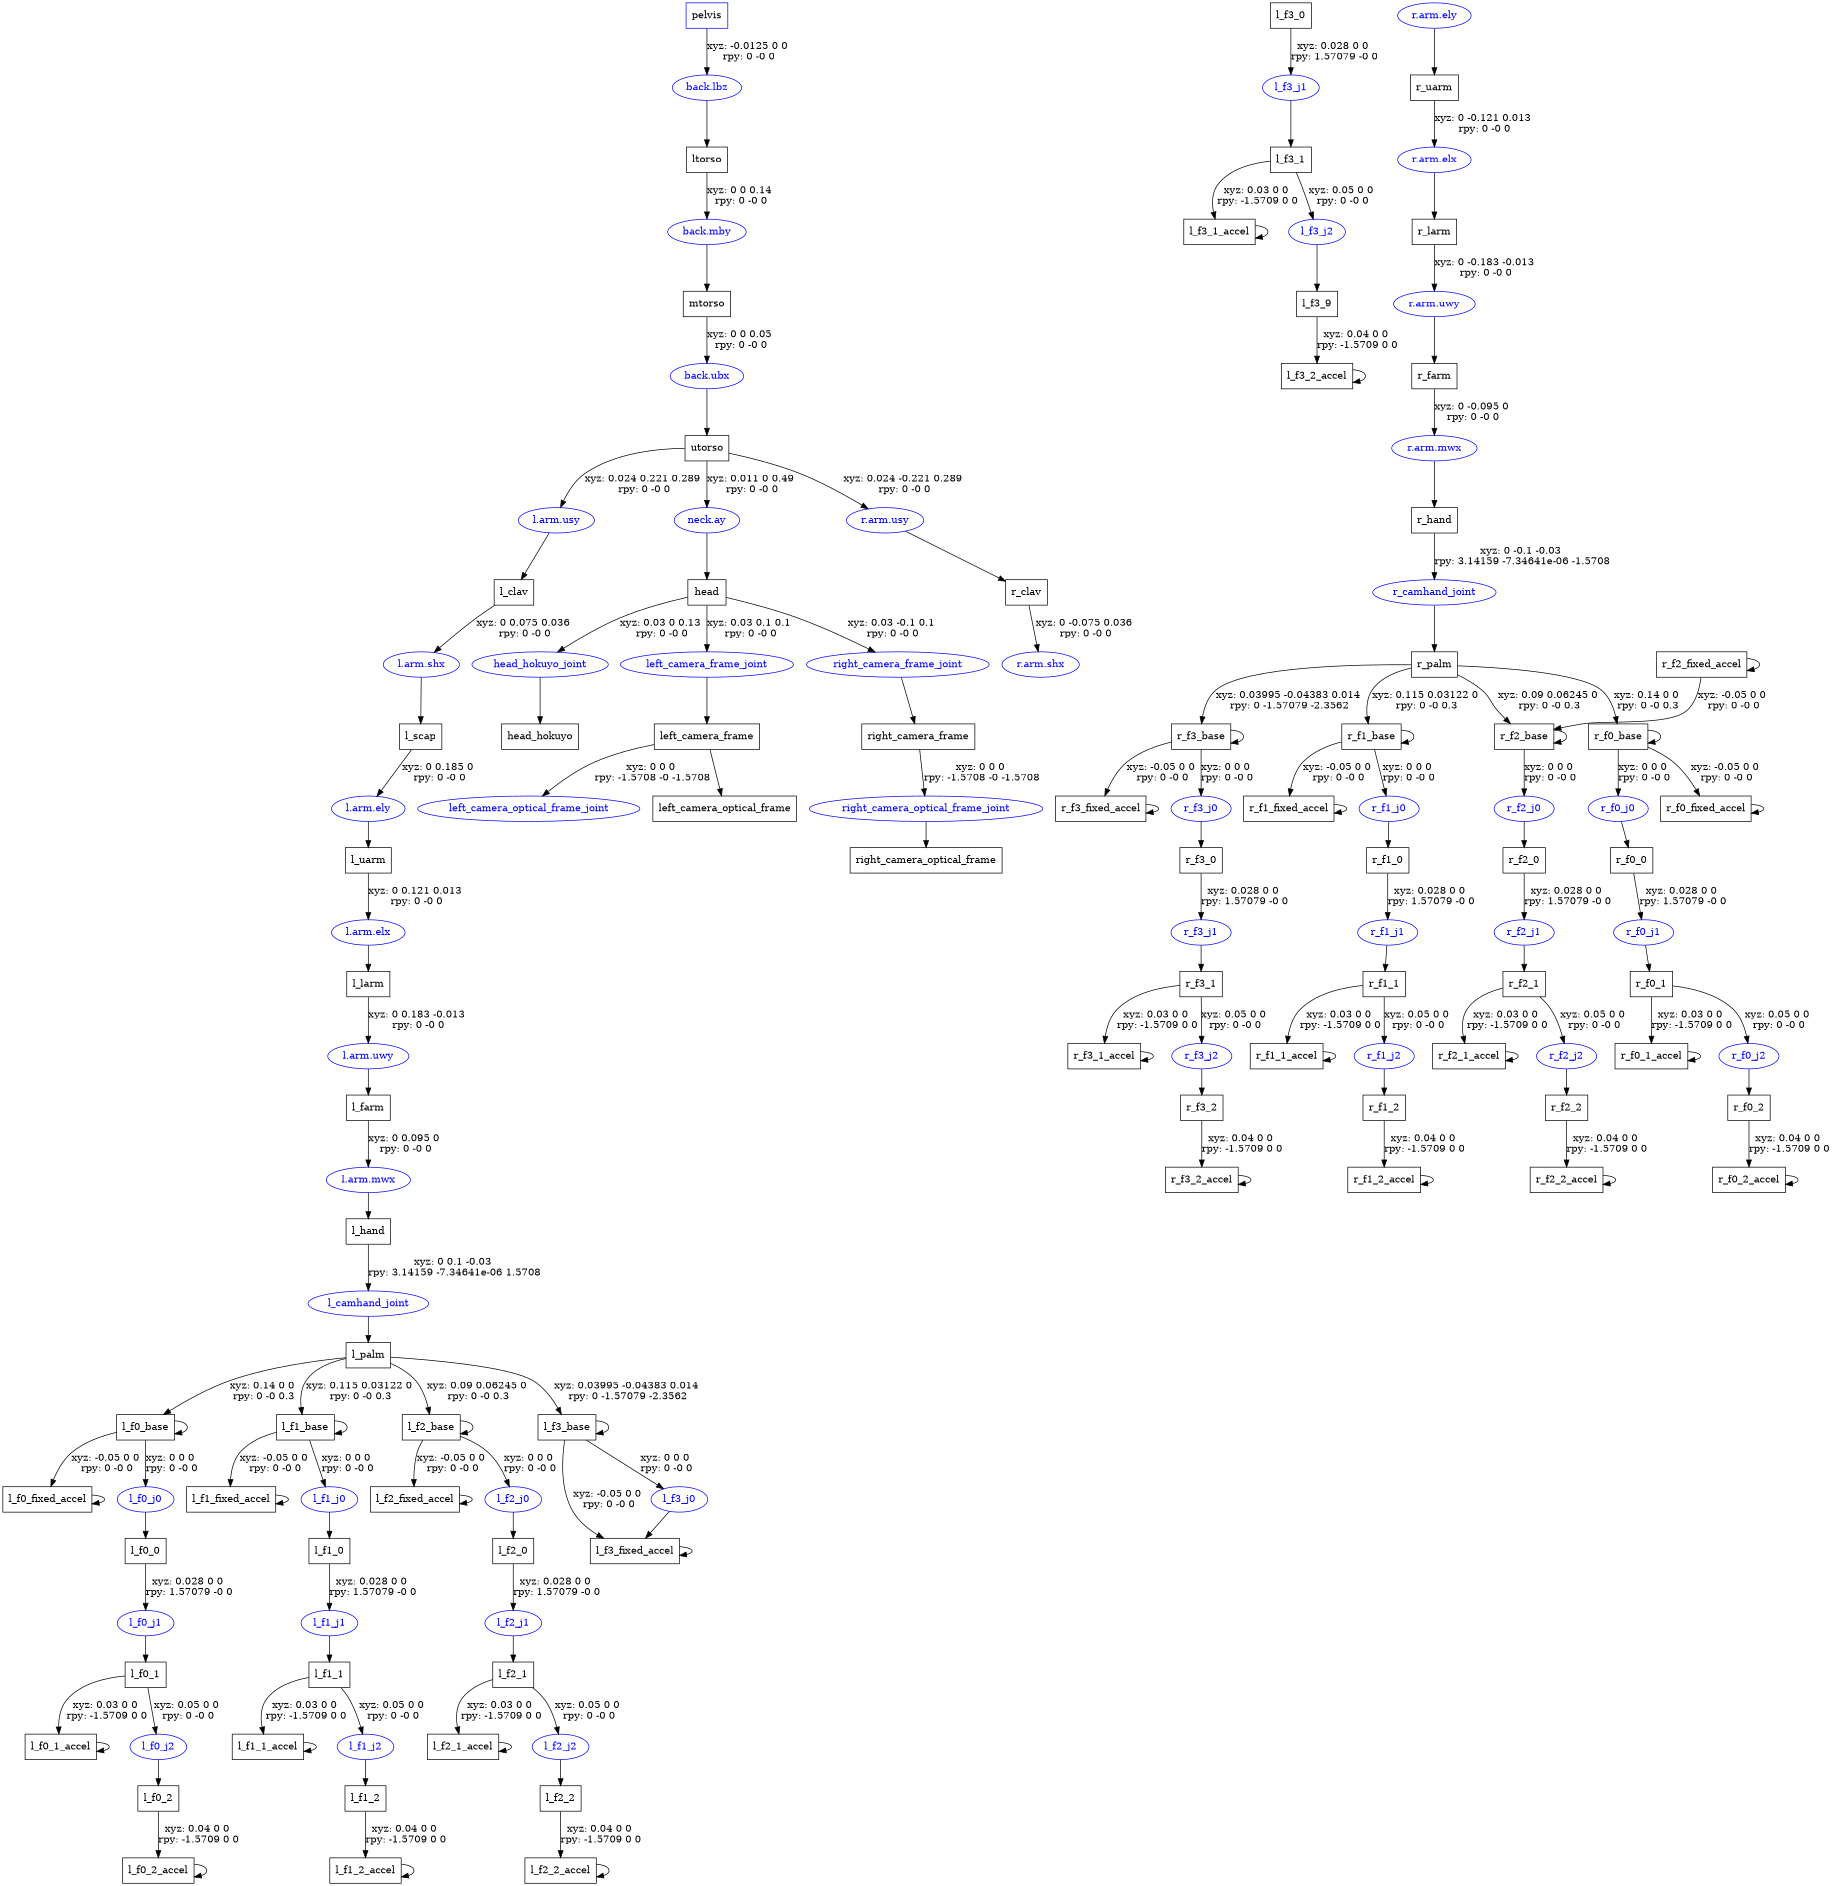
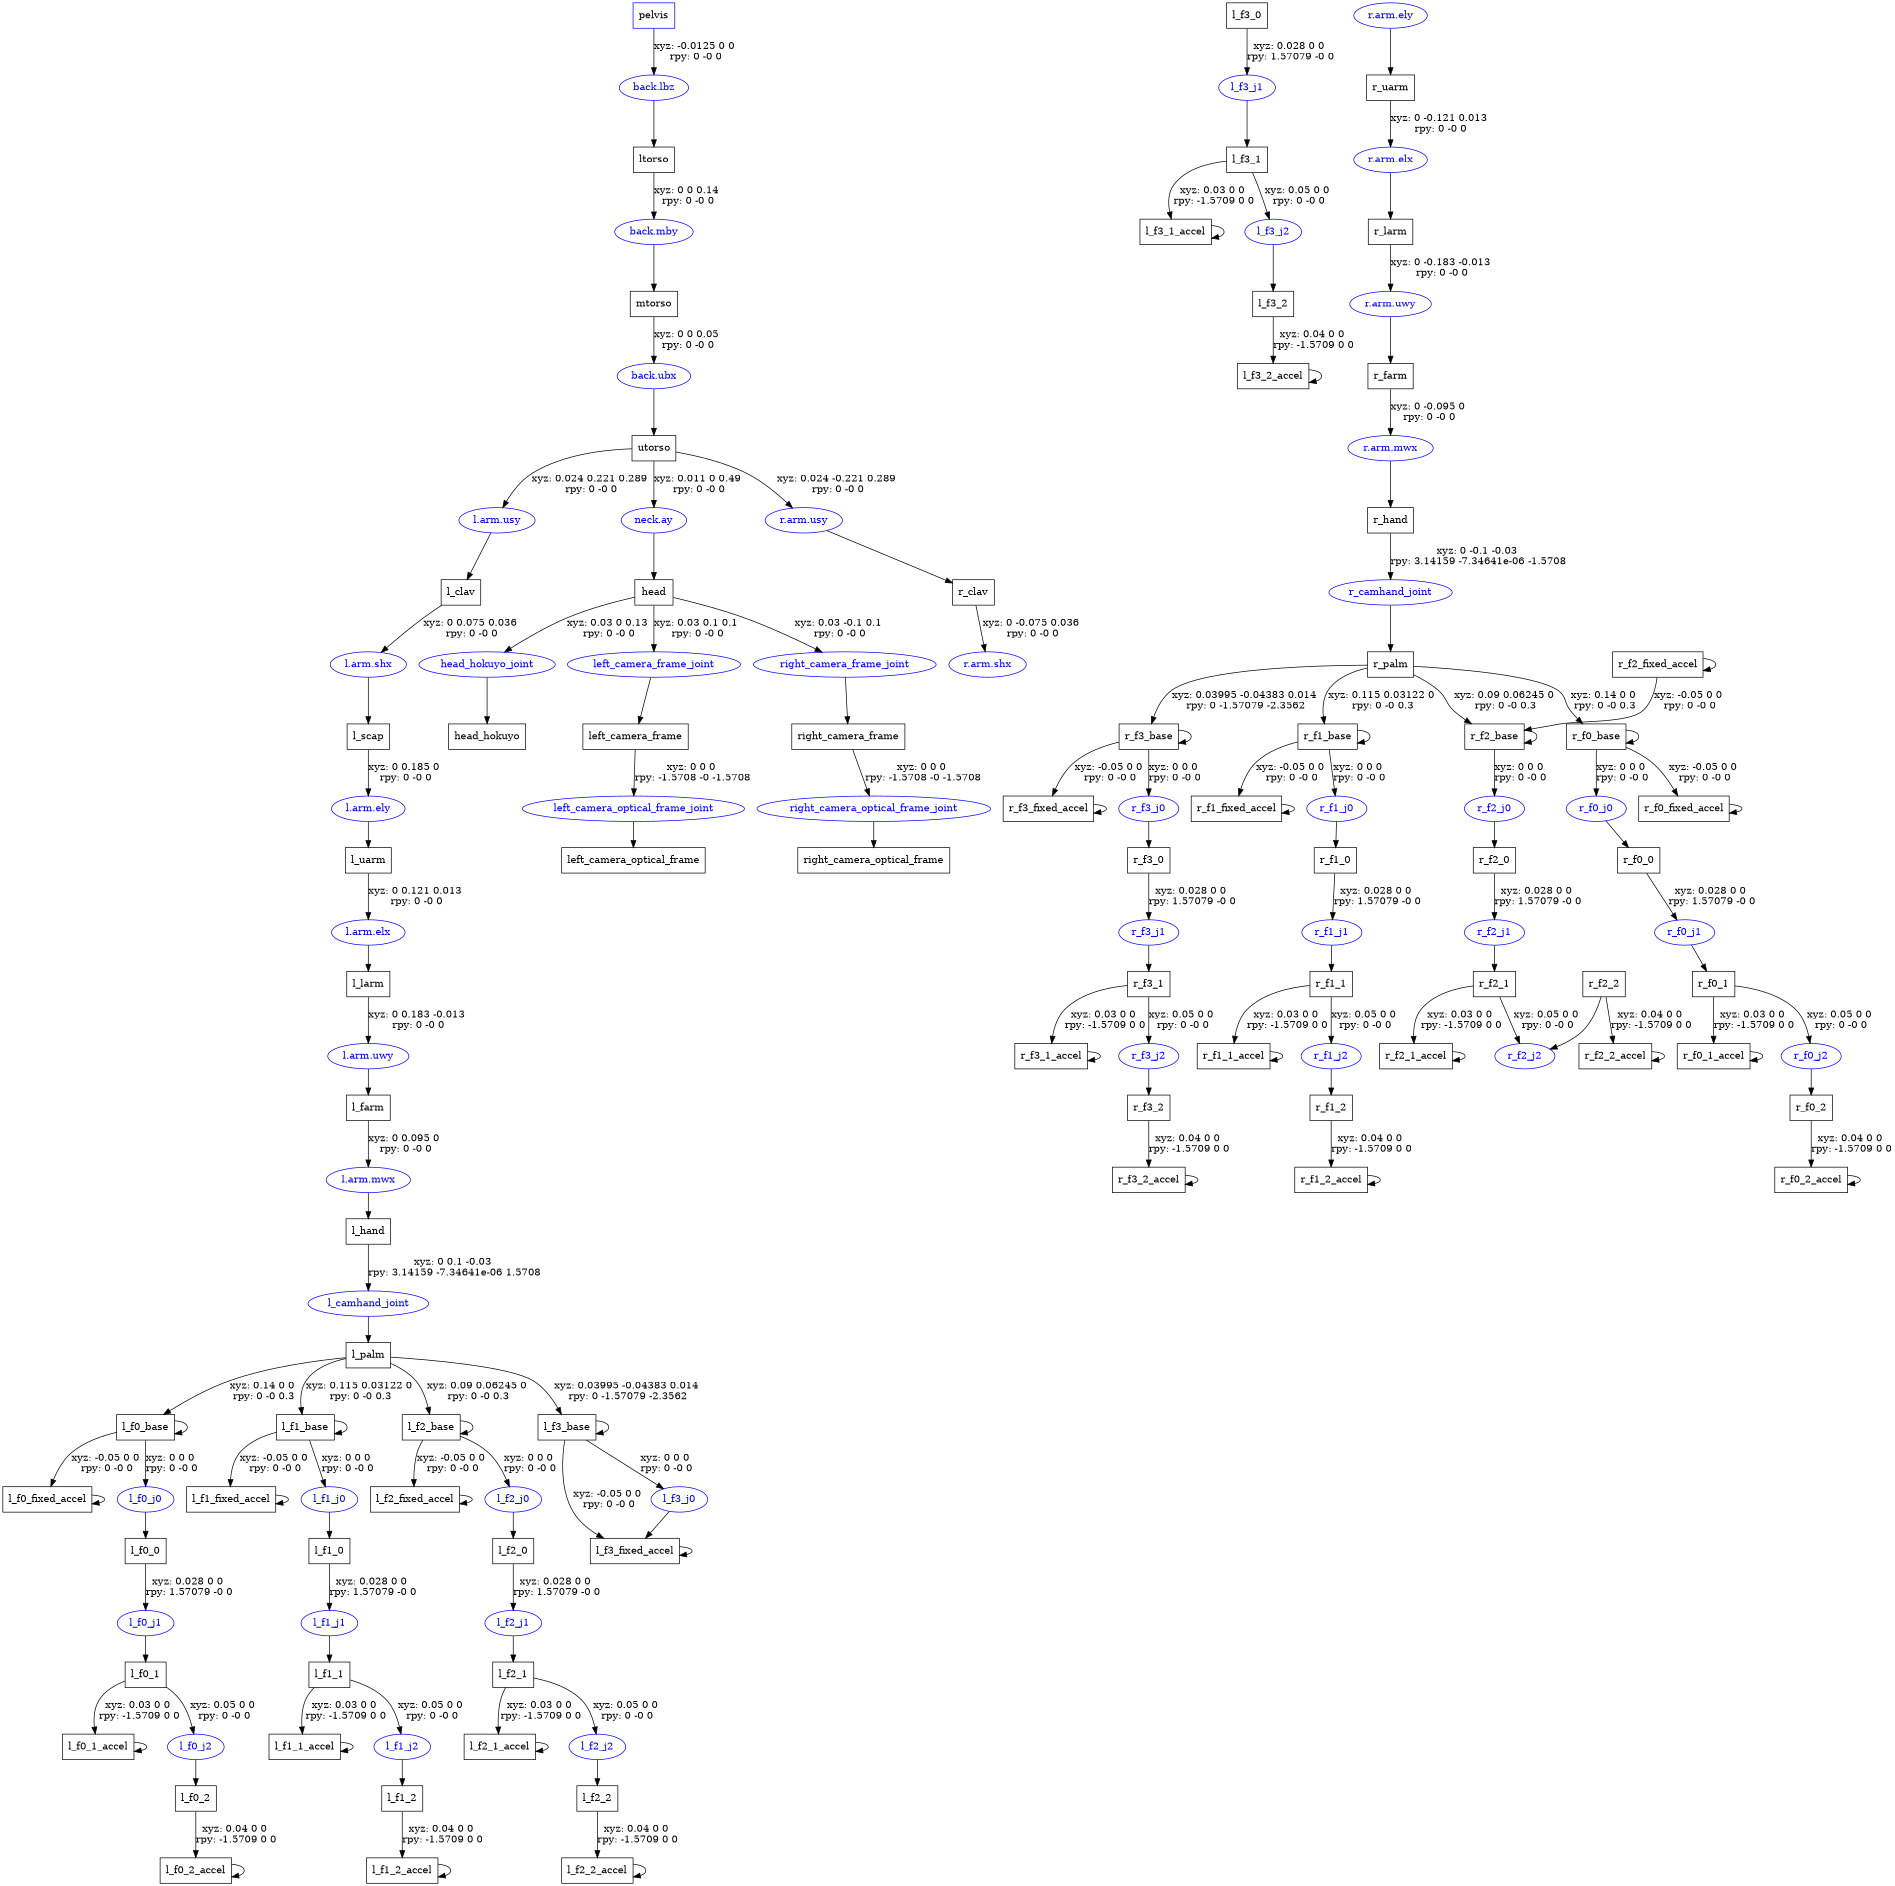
(1317, 304) -> (1273, 304)
(715, 769) -> (633, 831)
(1567, 1078) -> (1586, 1028)
